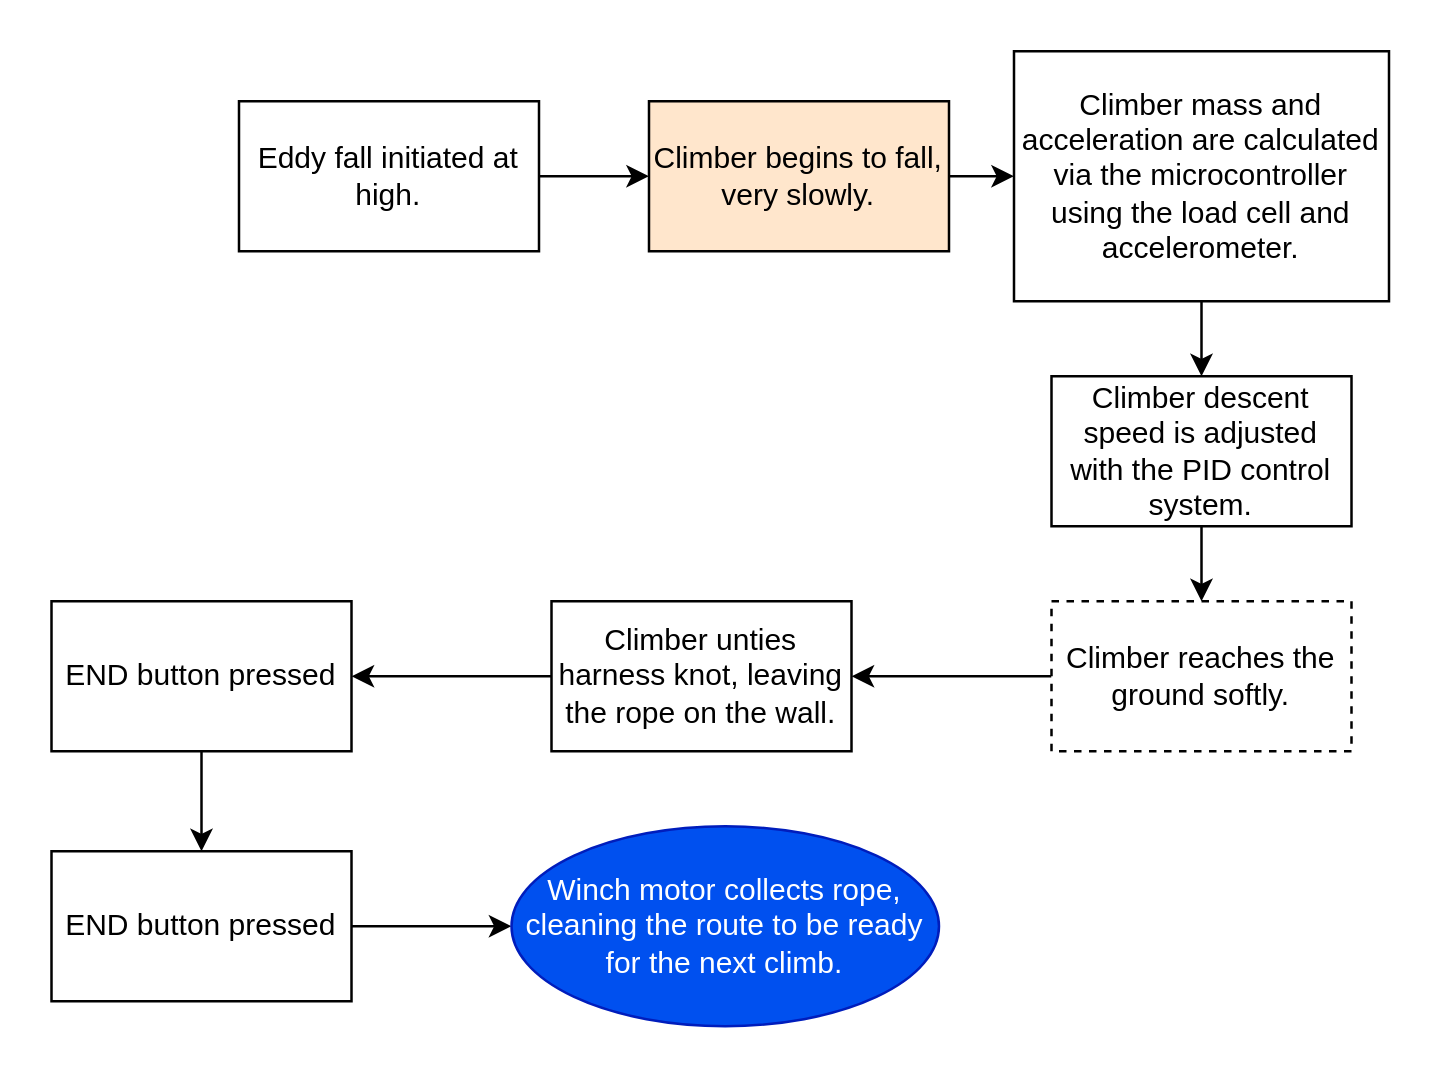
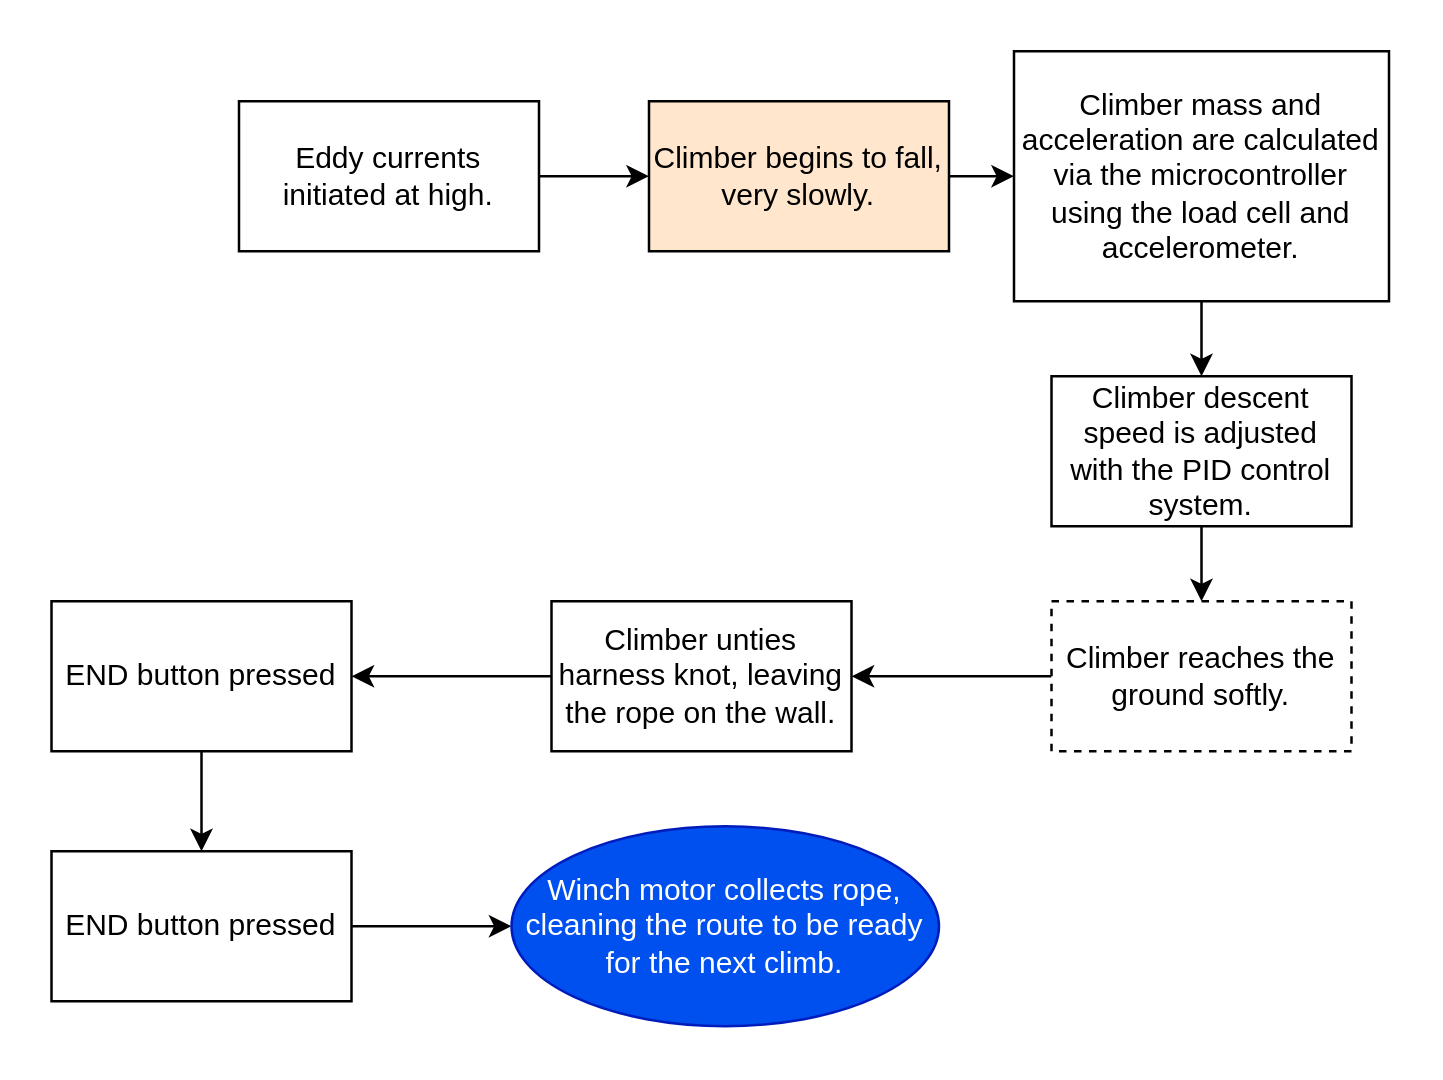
(389, 176) -> (389, 176)
